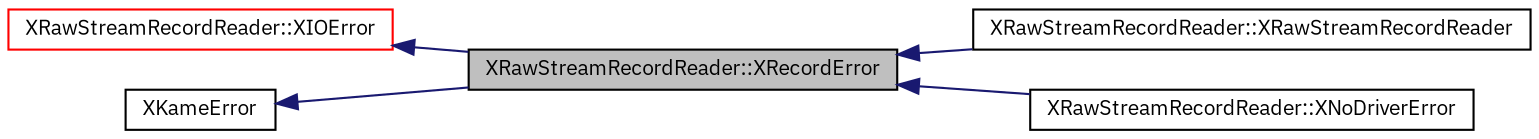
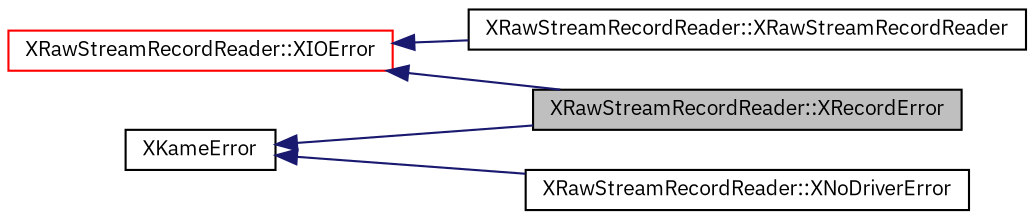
(946, 51) -> (442, 41)
(974, 90) -> (411, 165)
